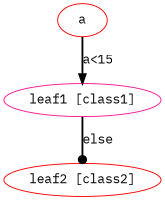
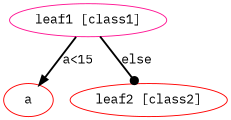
(82, 56) -> (61, 57)
